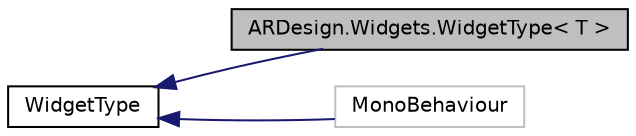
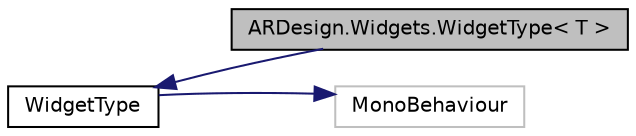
(257, 120) -> (236, 93)
